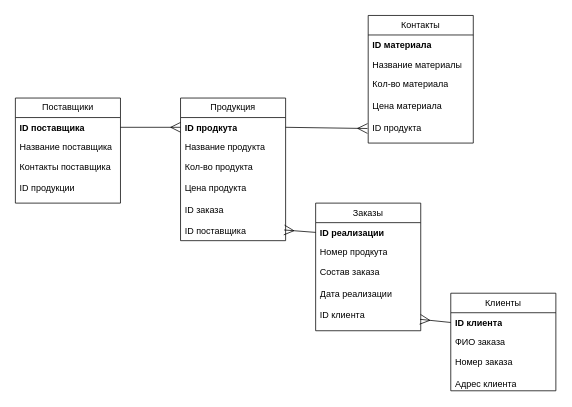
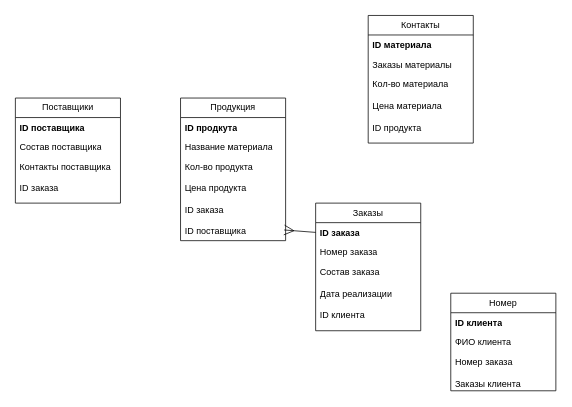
(417, 65) -> (412, 65)
(150, 127) -> none
(307, 127) -> none
(67, 148) -> (62, 148)
(227, 148) -> (229, 148)
(67, 172) -> (67, 172)
(351, 233) -> (341, 233)
(354, 253) -> (349, 253)
(503, 303) -> (503, 303)
(435, 321) -> none
(479, 343) -> (481, 343)
(486, 367) -> (489, 367)
